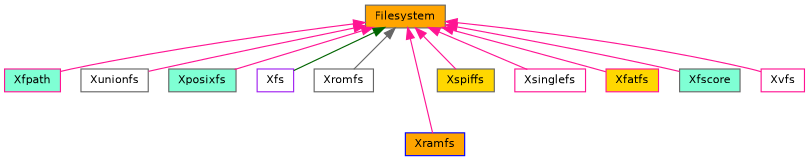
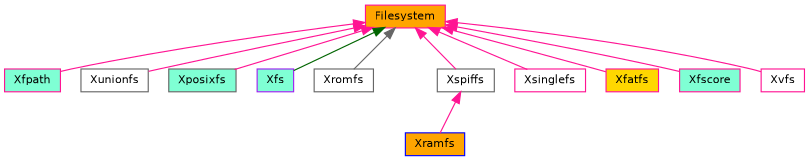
(405, 17) -> (405, 17)
(275, 80) -> (275, 80)
(466, 80) -> (466, 80)
(710, 80) -> (710, 80)
(422, 86) -> (448, 118)
